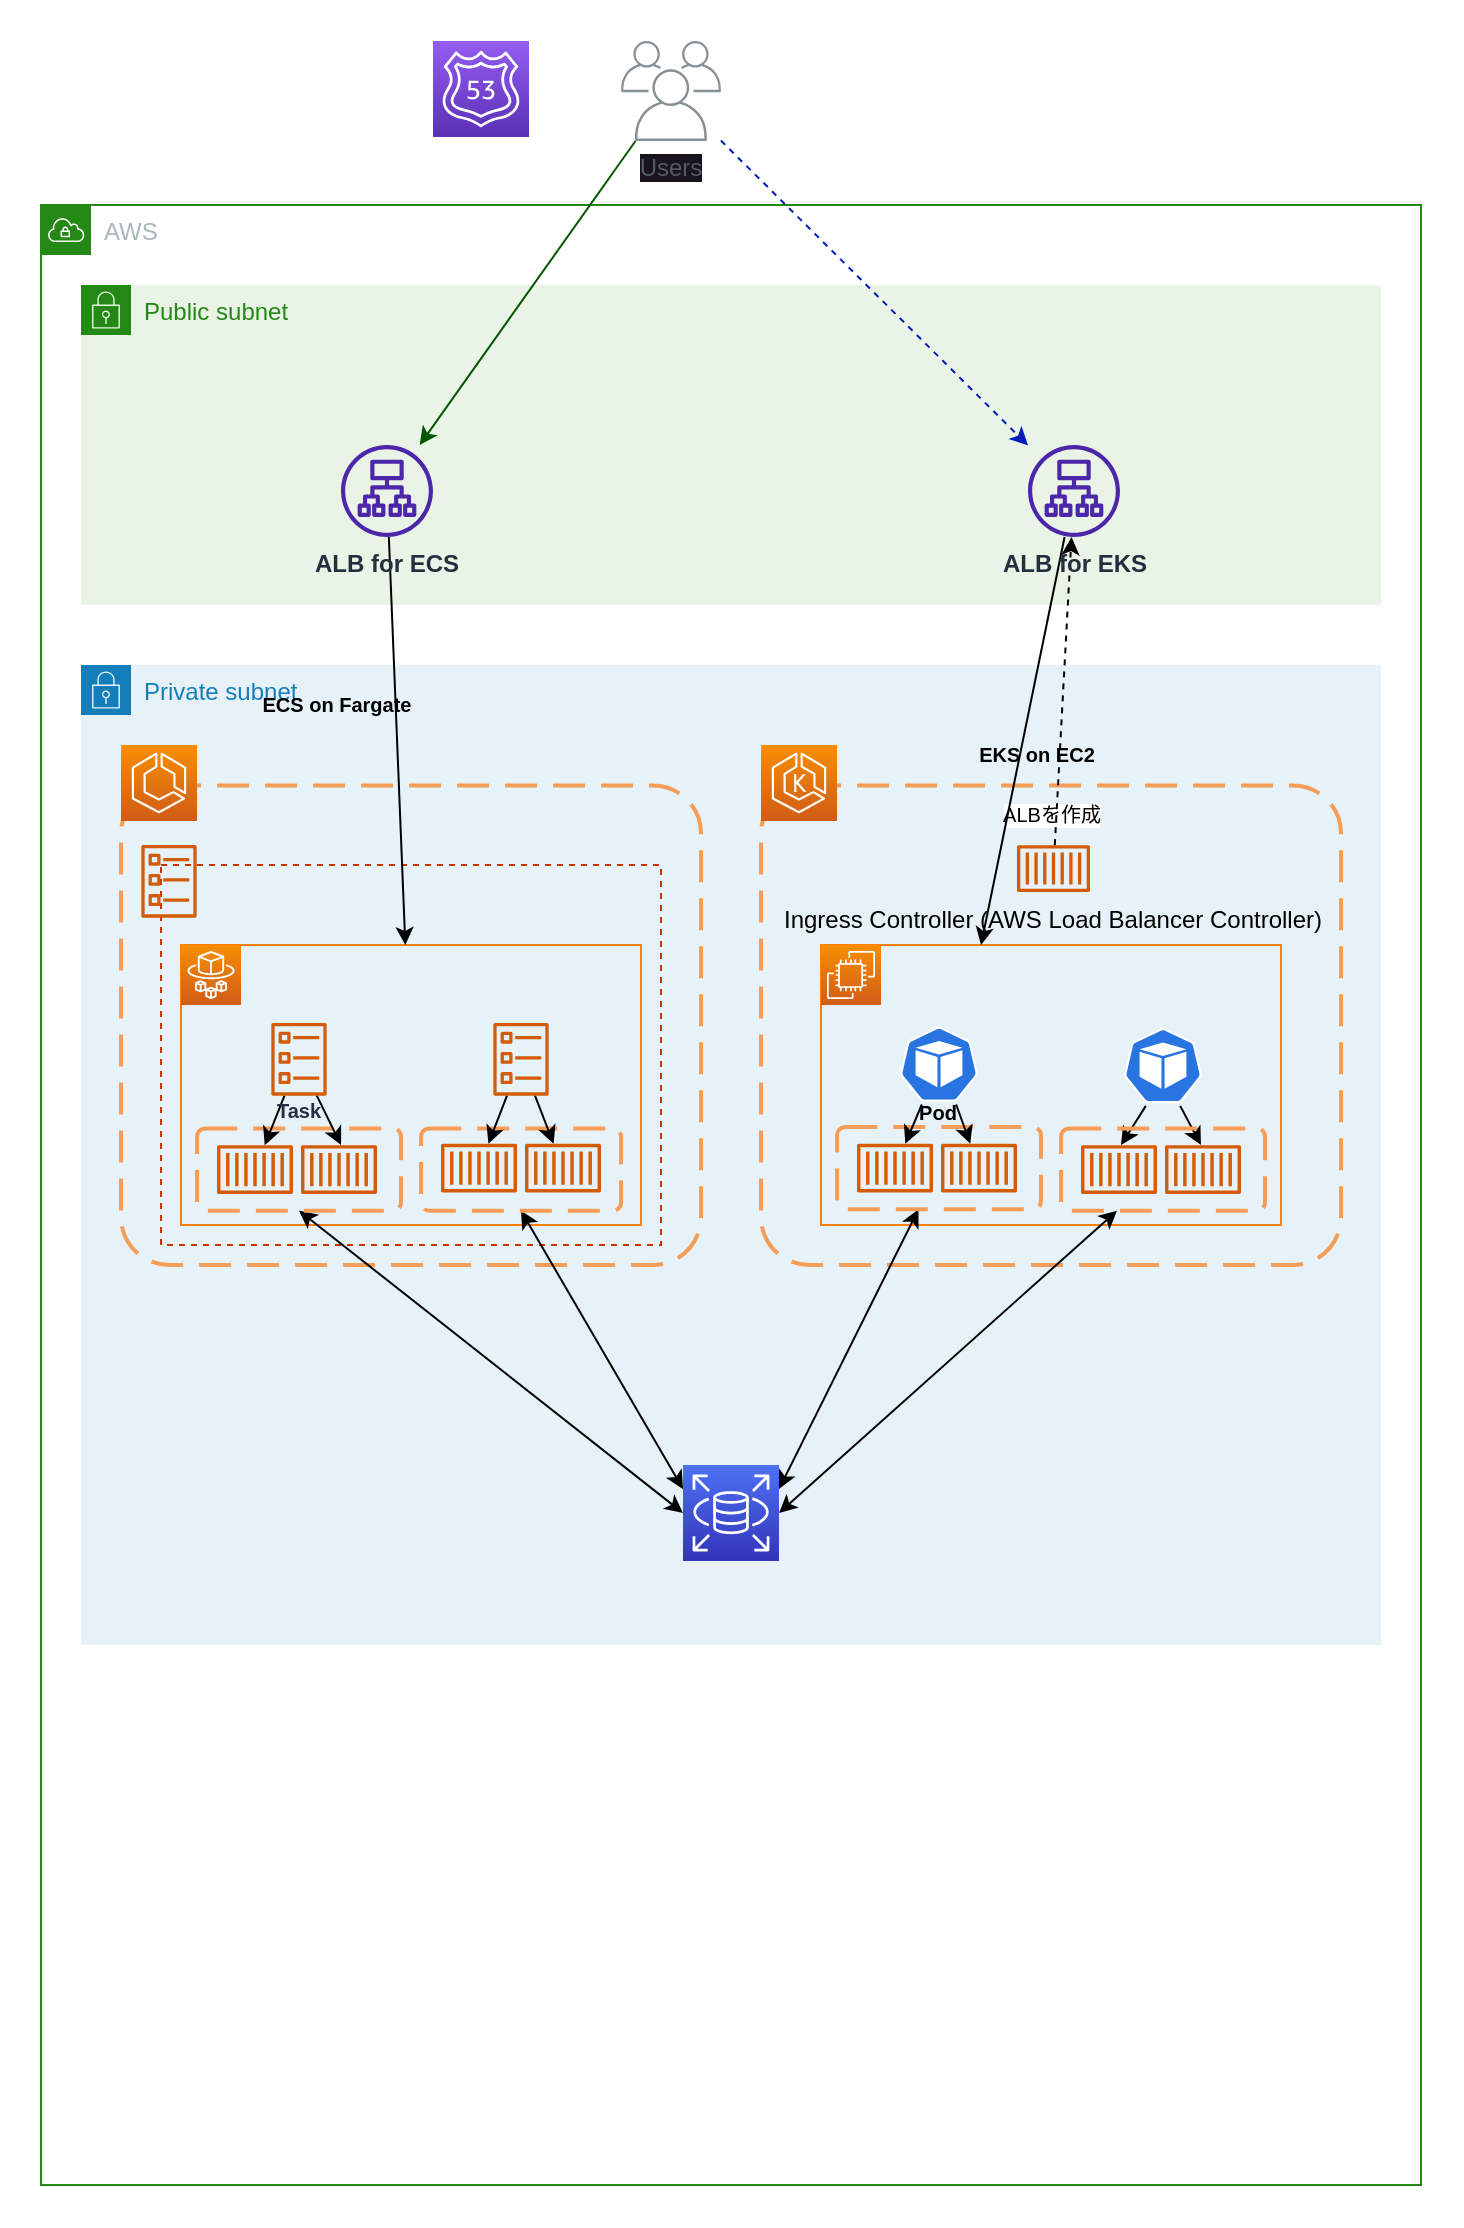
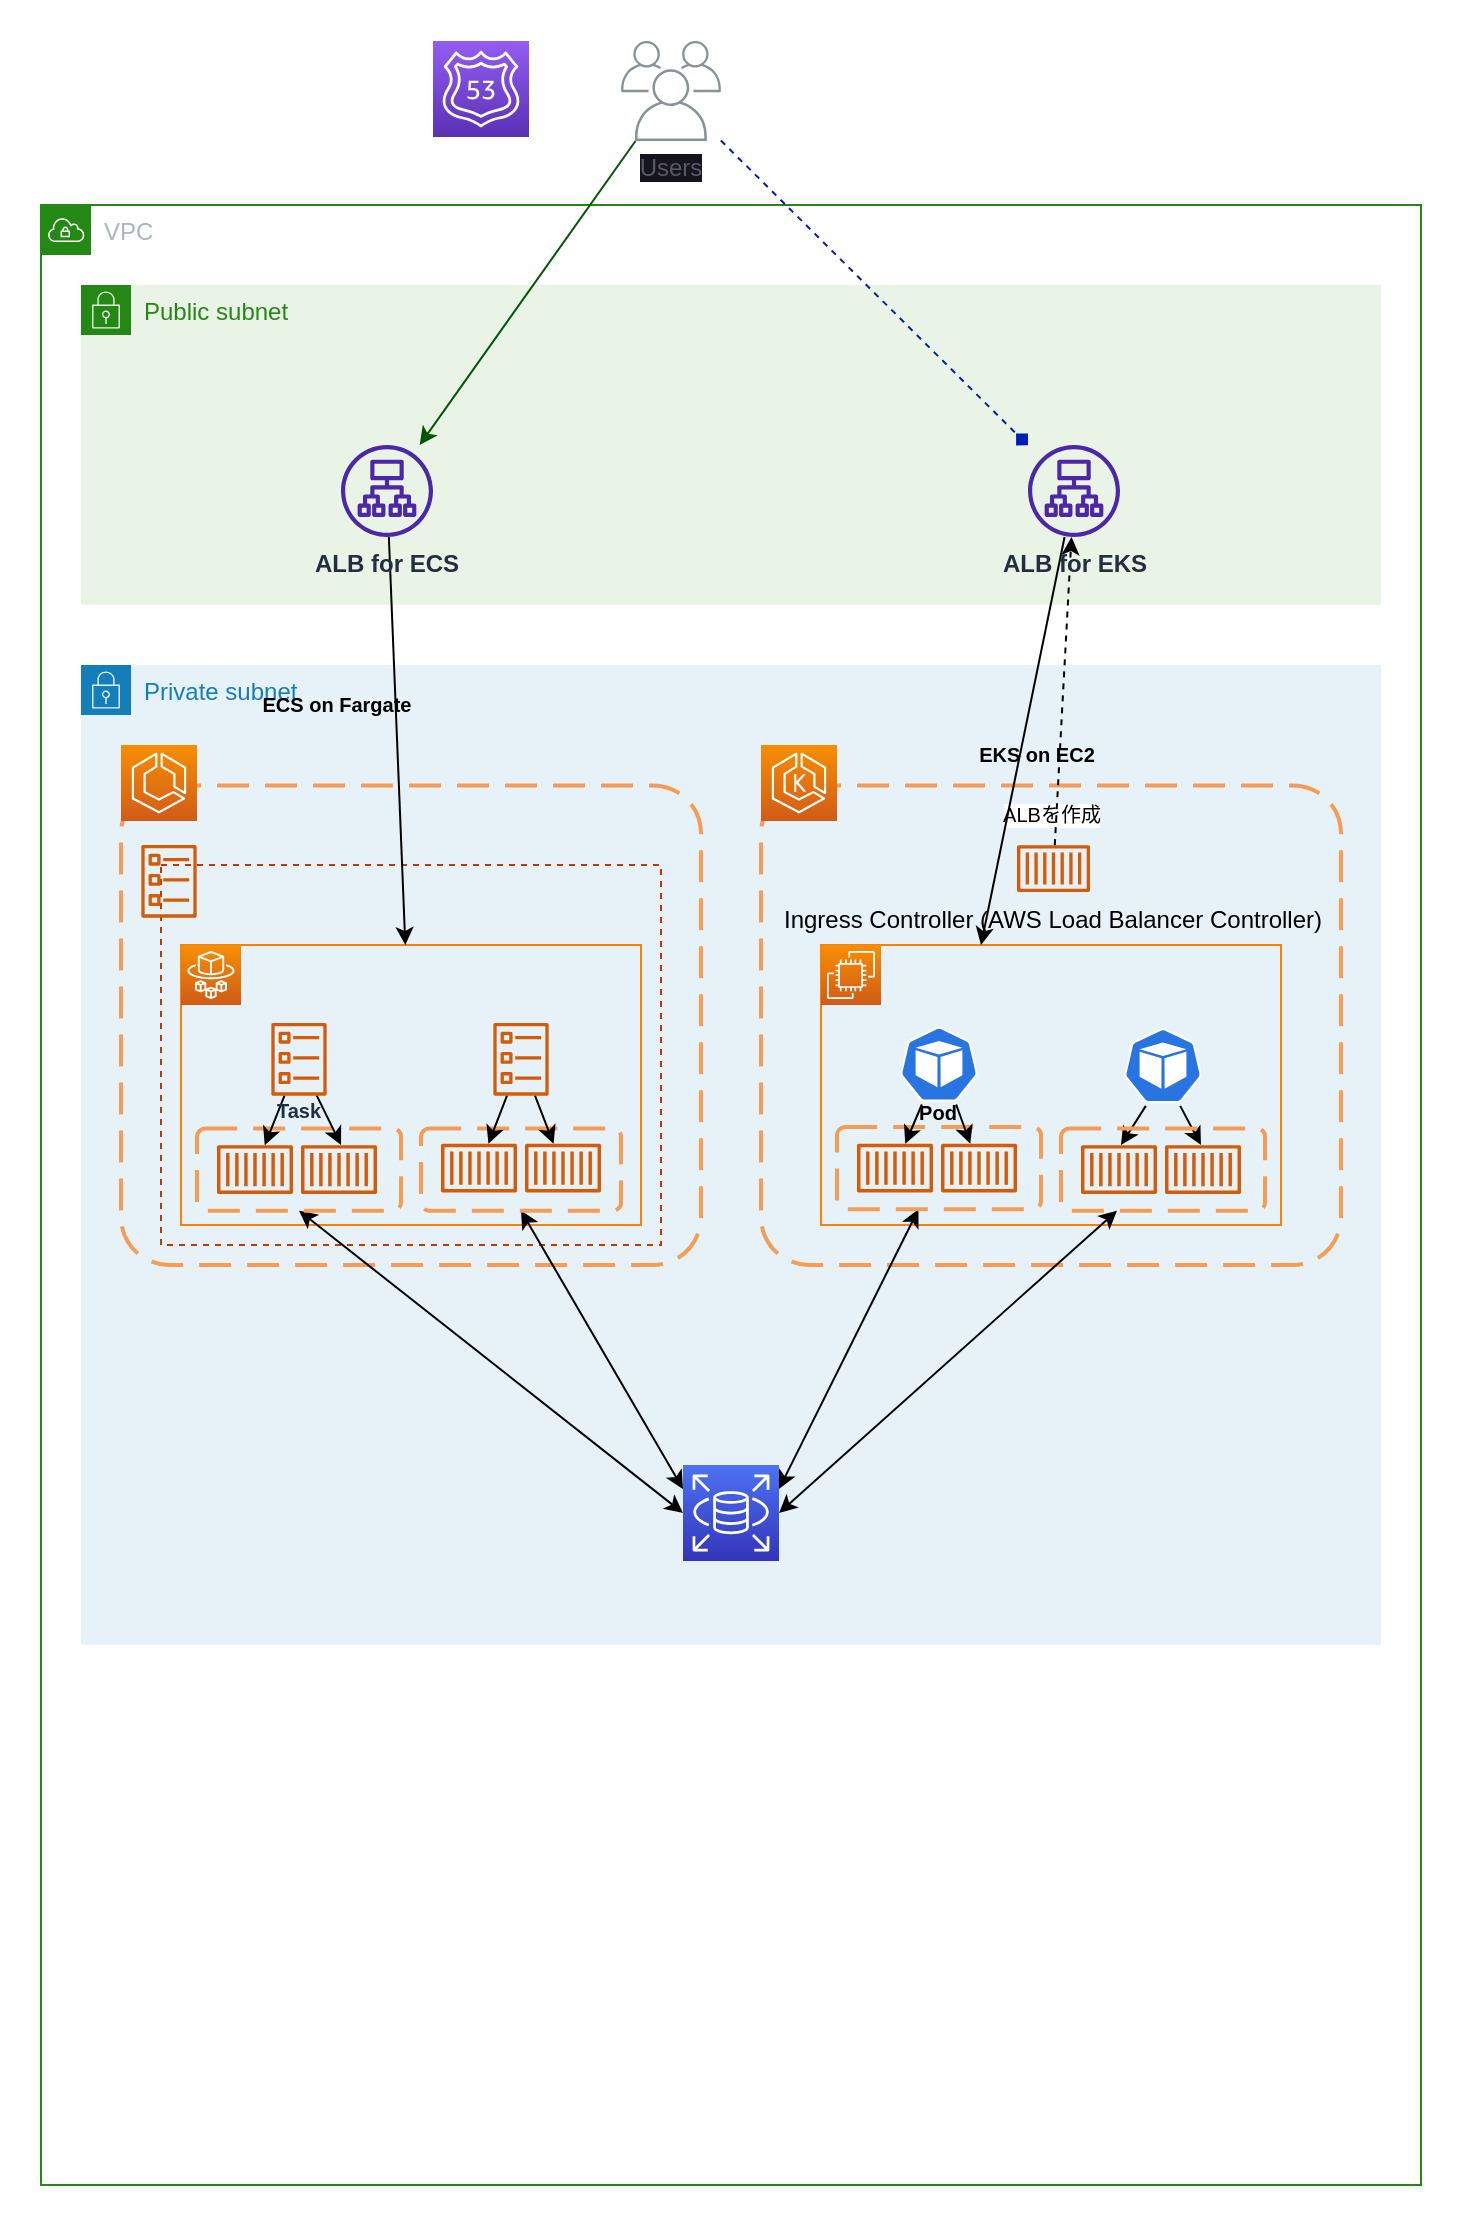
(125, 233) -> (125, 233)
(1017, 434) -> (1016, 433)
